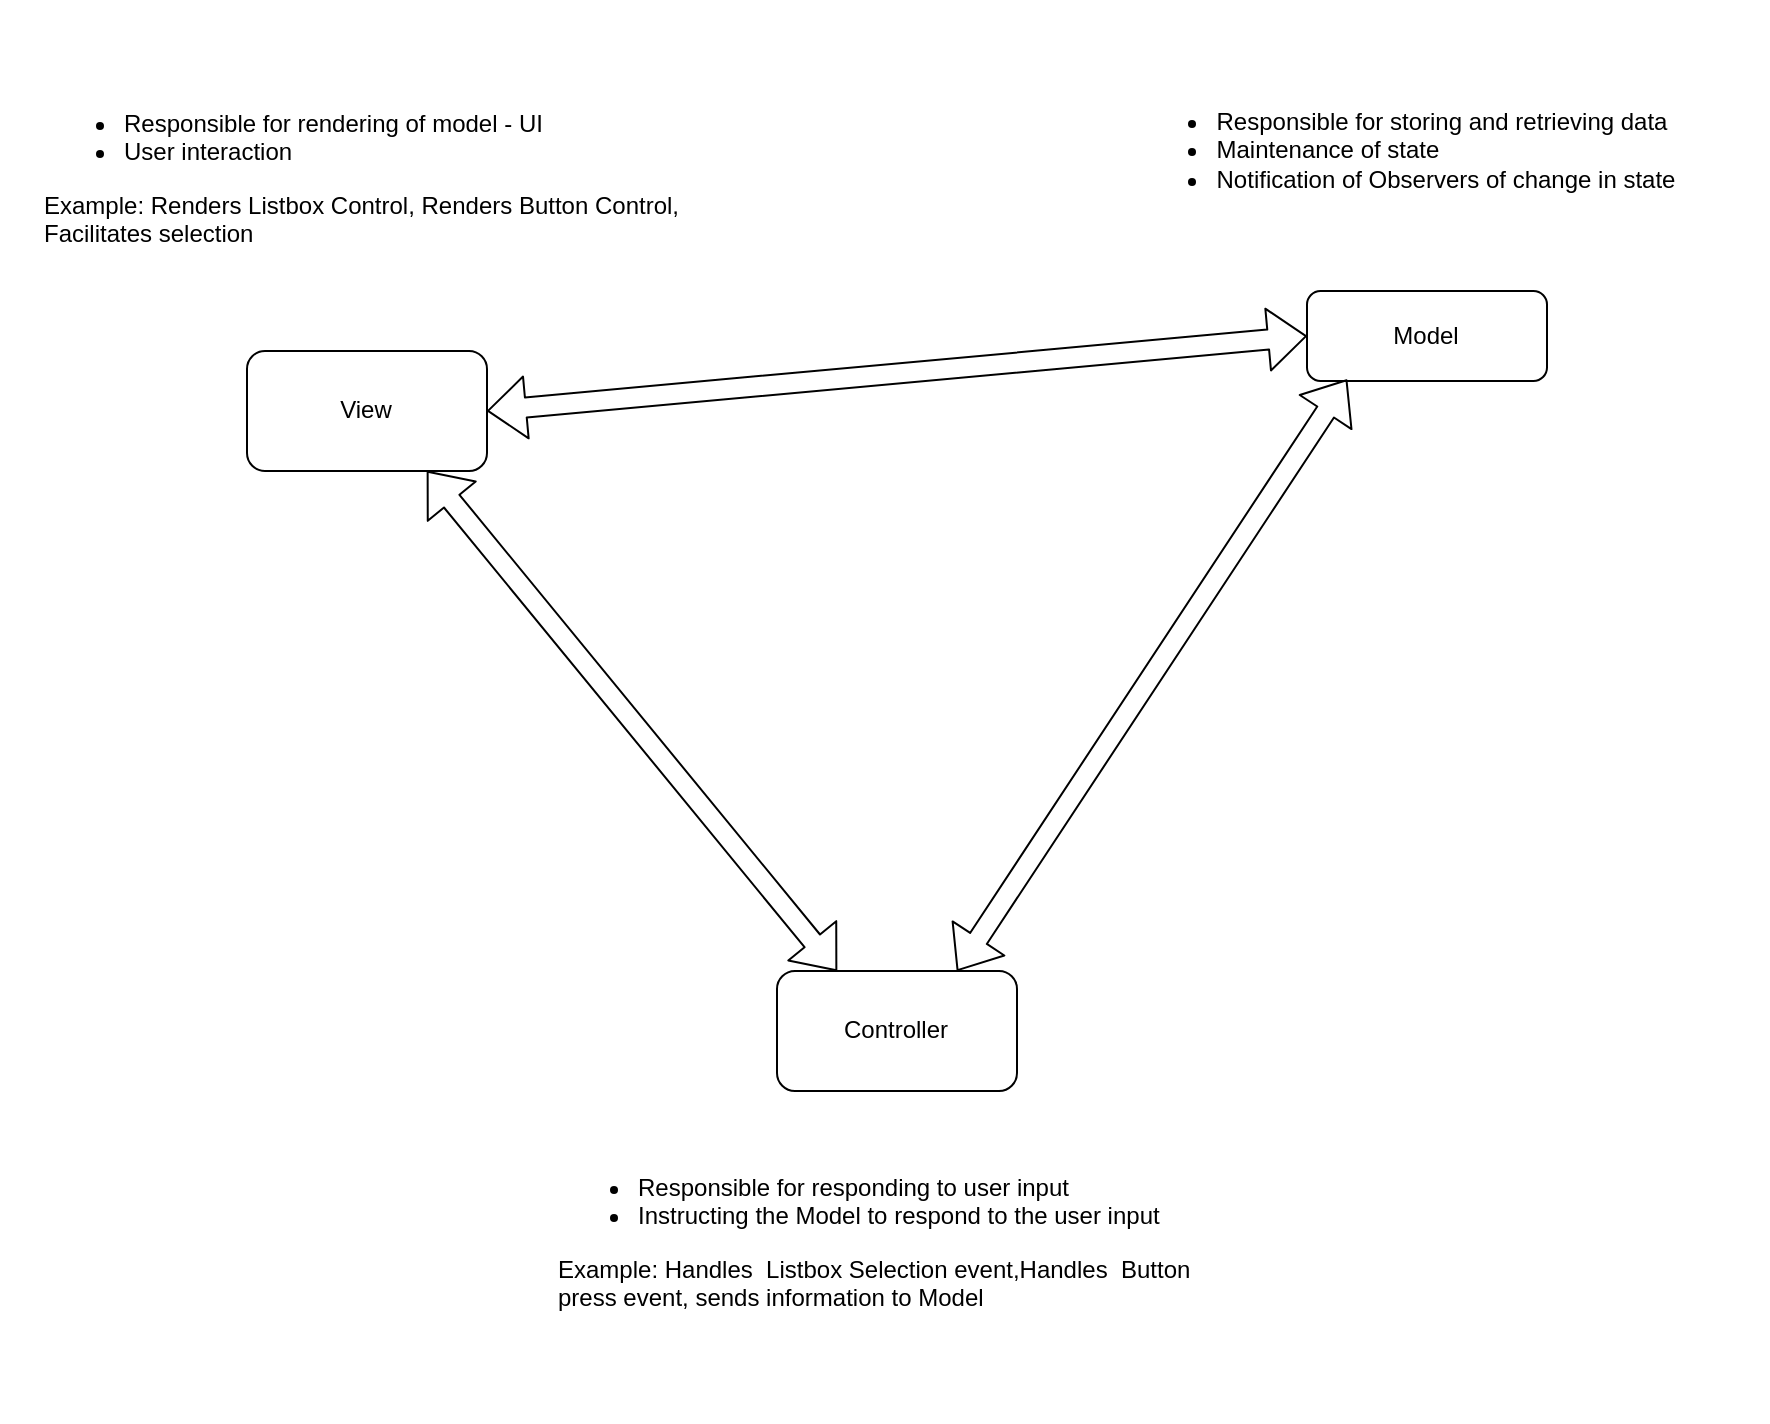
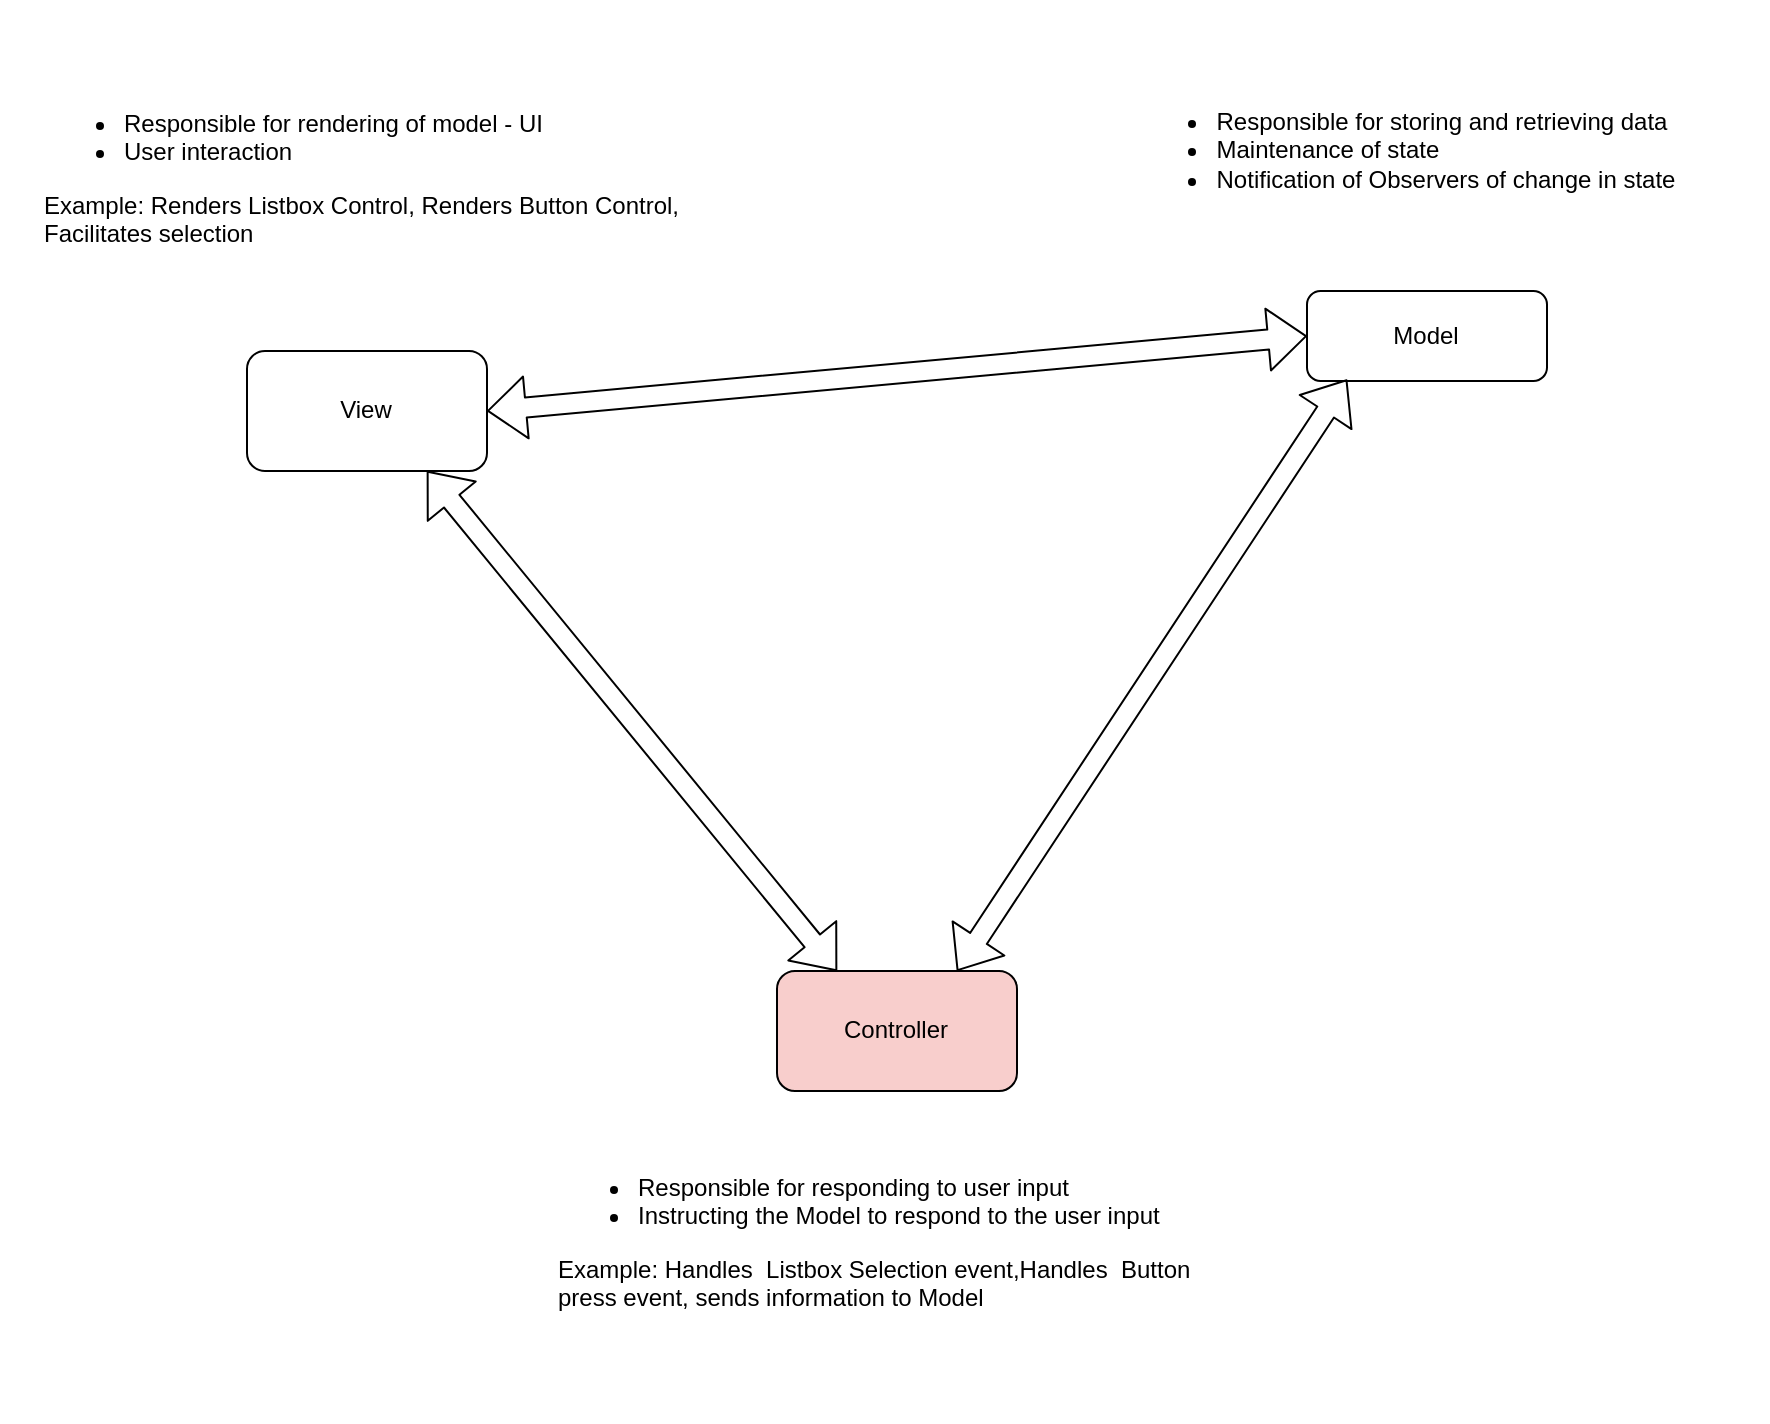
(897, 1031) -> (897, 1031)
